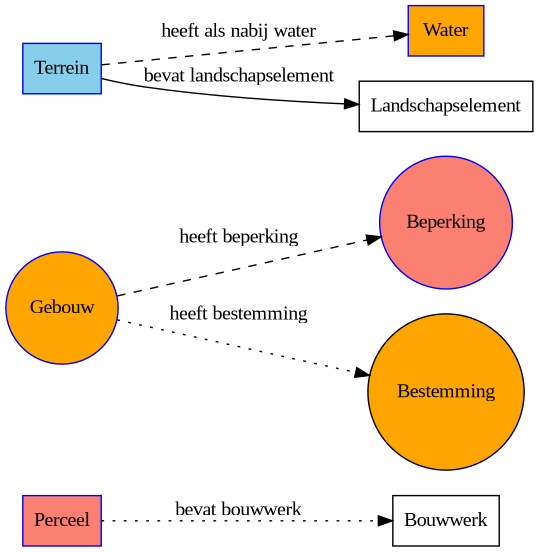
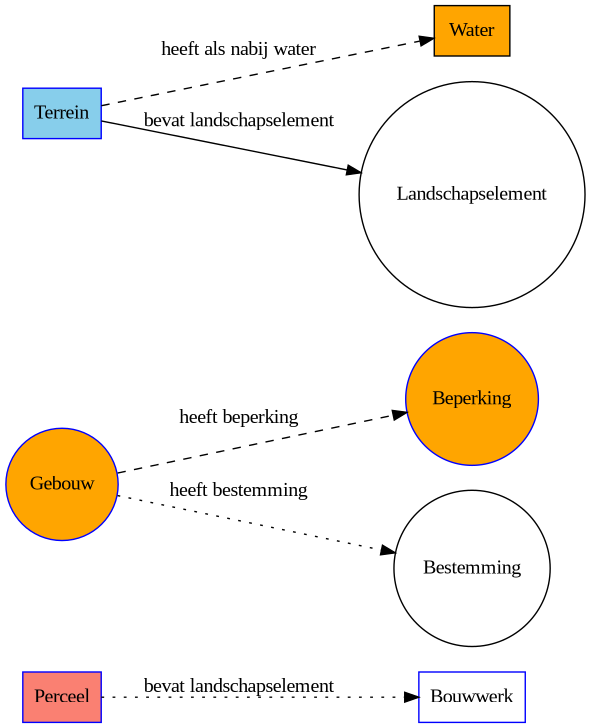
(446, 31) -> (472, 31)
(446, 106) -> (472, 195)
(446, 223) -> (472, 399)
(446, 392) -> (472, 568)
(239, 510) -> (239, 687)
(446, 521) -> (472, 697)
